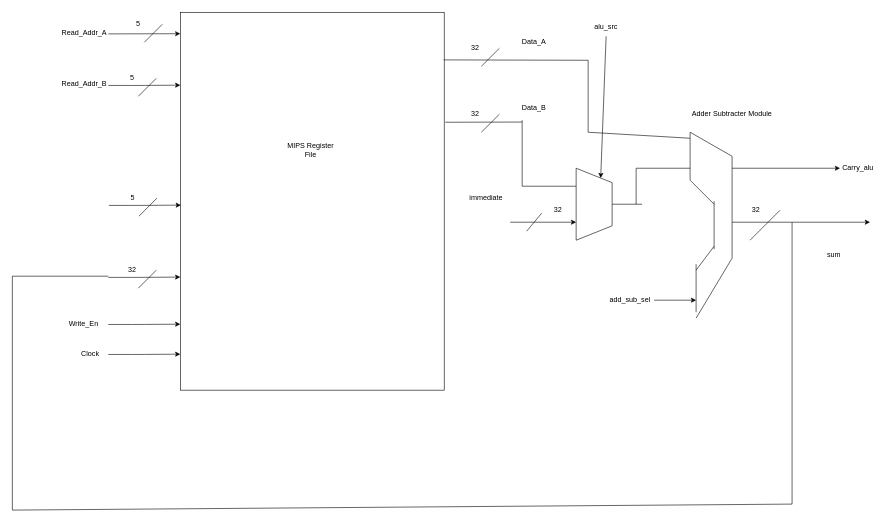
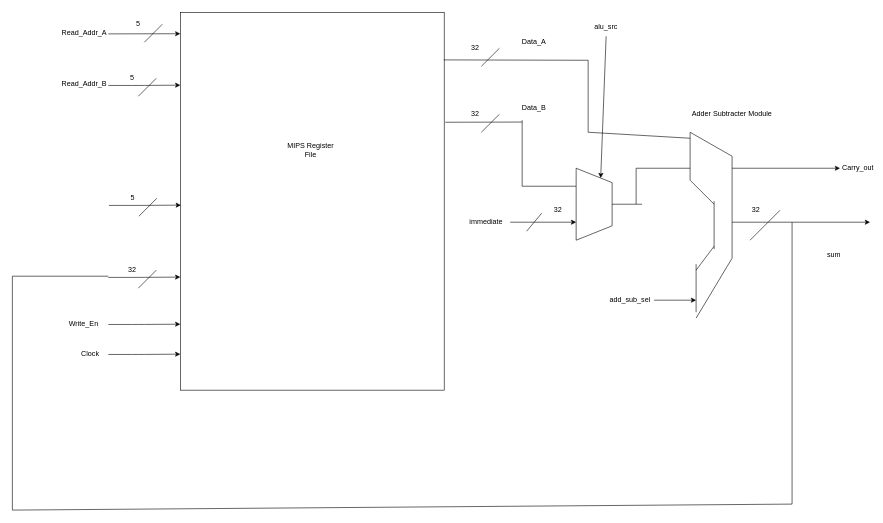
(858, 168) -> (858, 168)
(486, 198) -> (486, 222)
